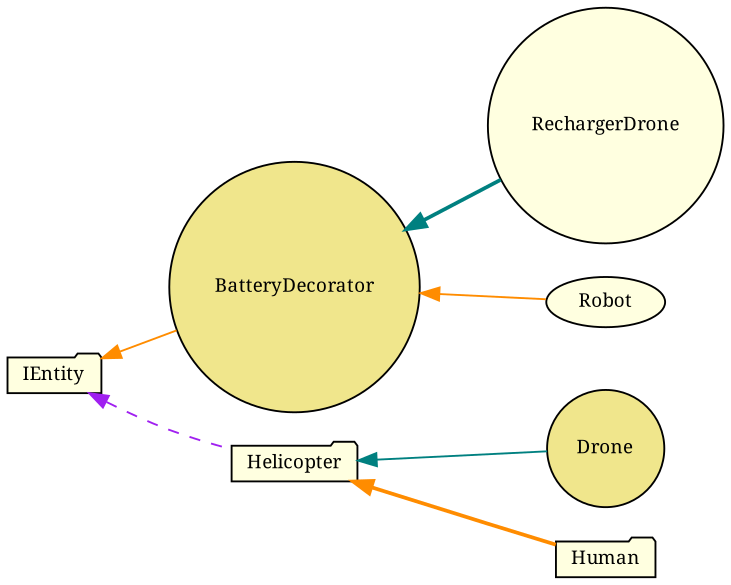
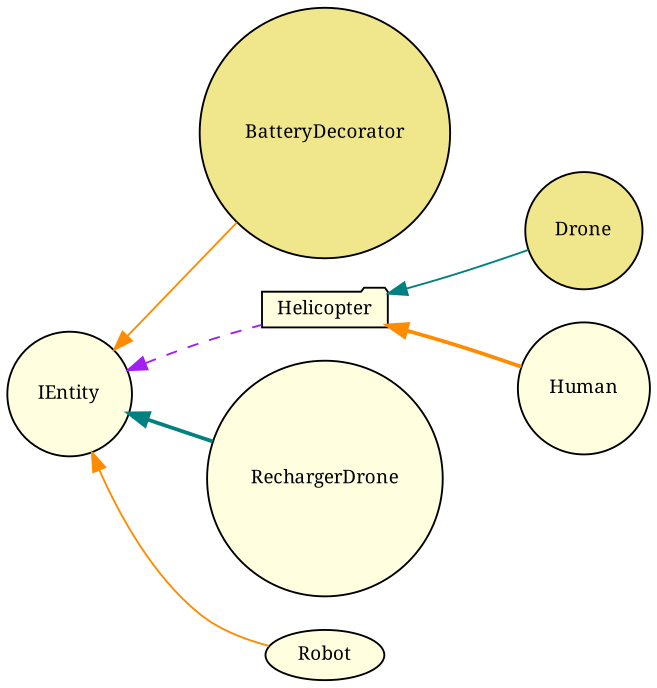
(462, 200) -> (180, 430)
(493, 297) -> (164, 578)
(54, 375) -> (70, 394)
(606, 559) -> (584, 388)
